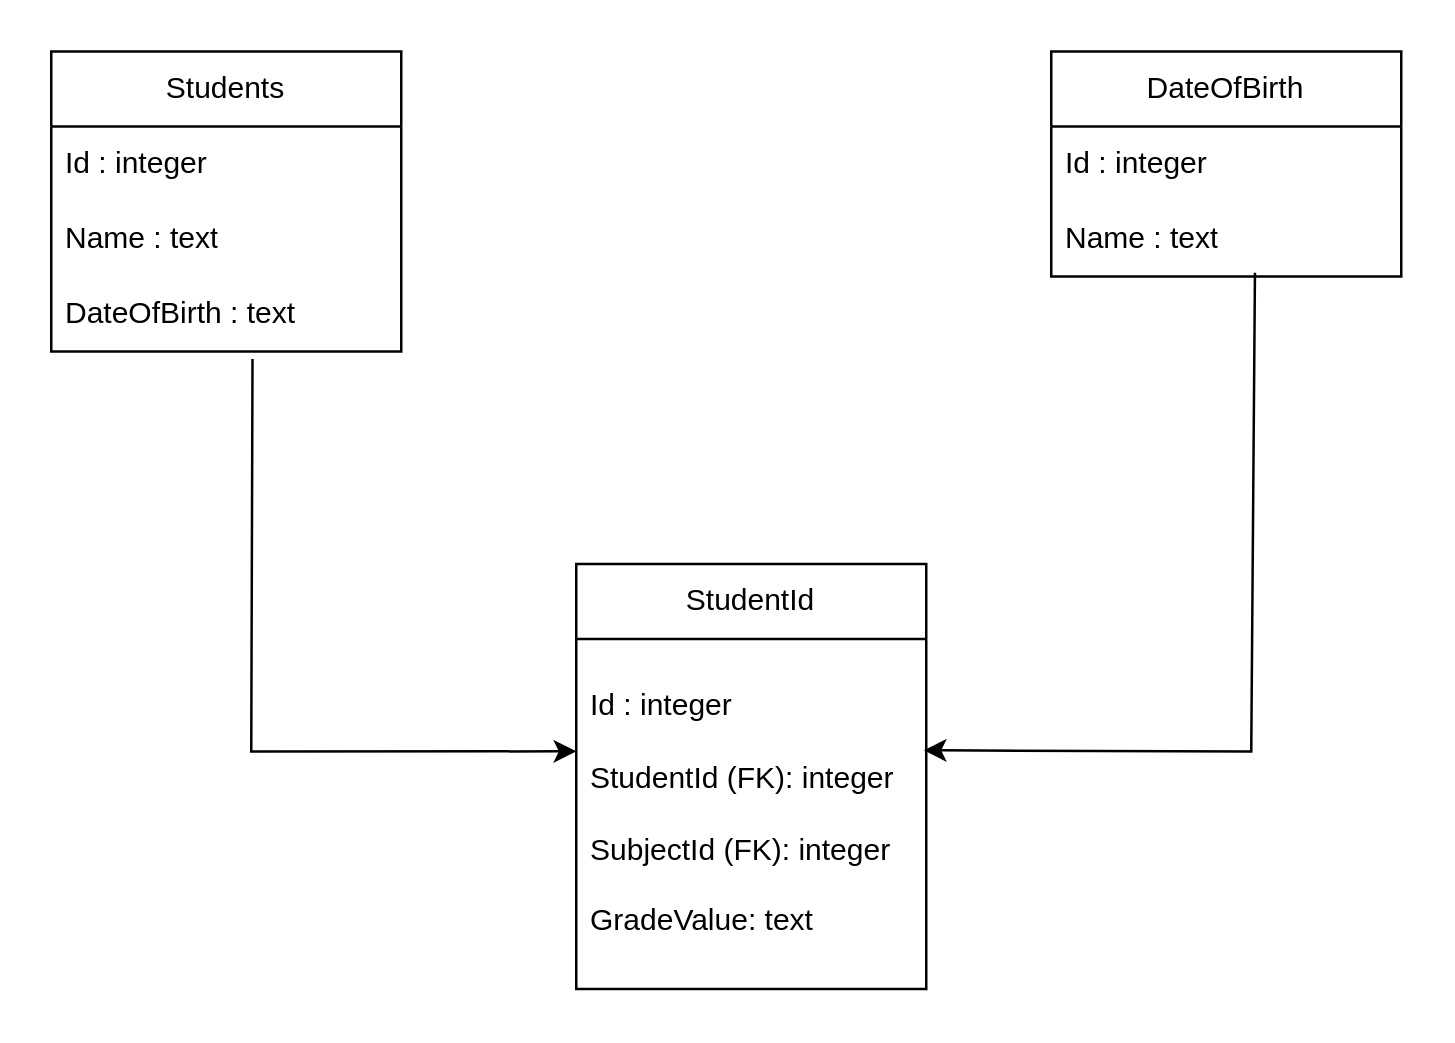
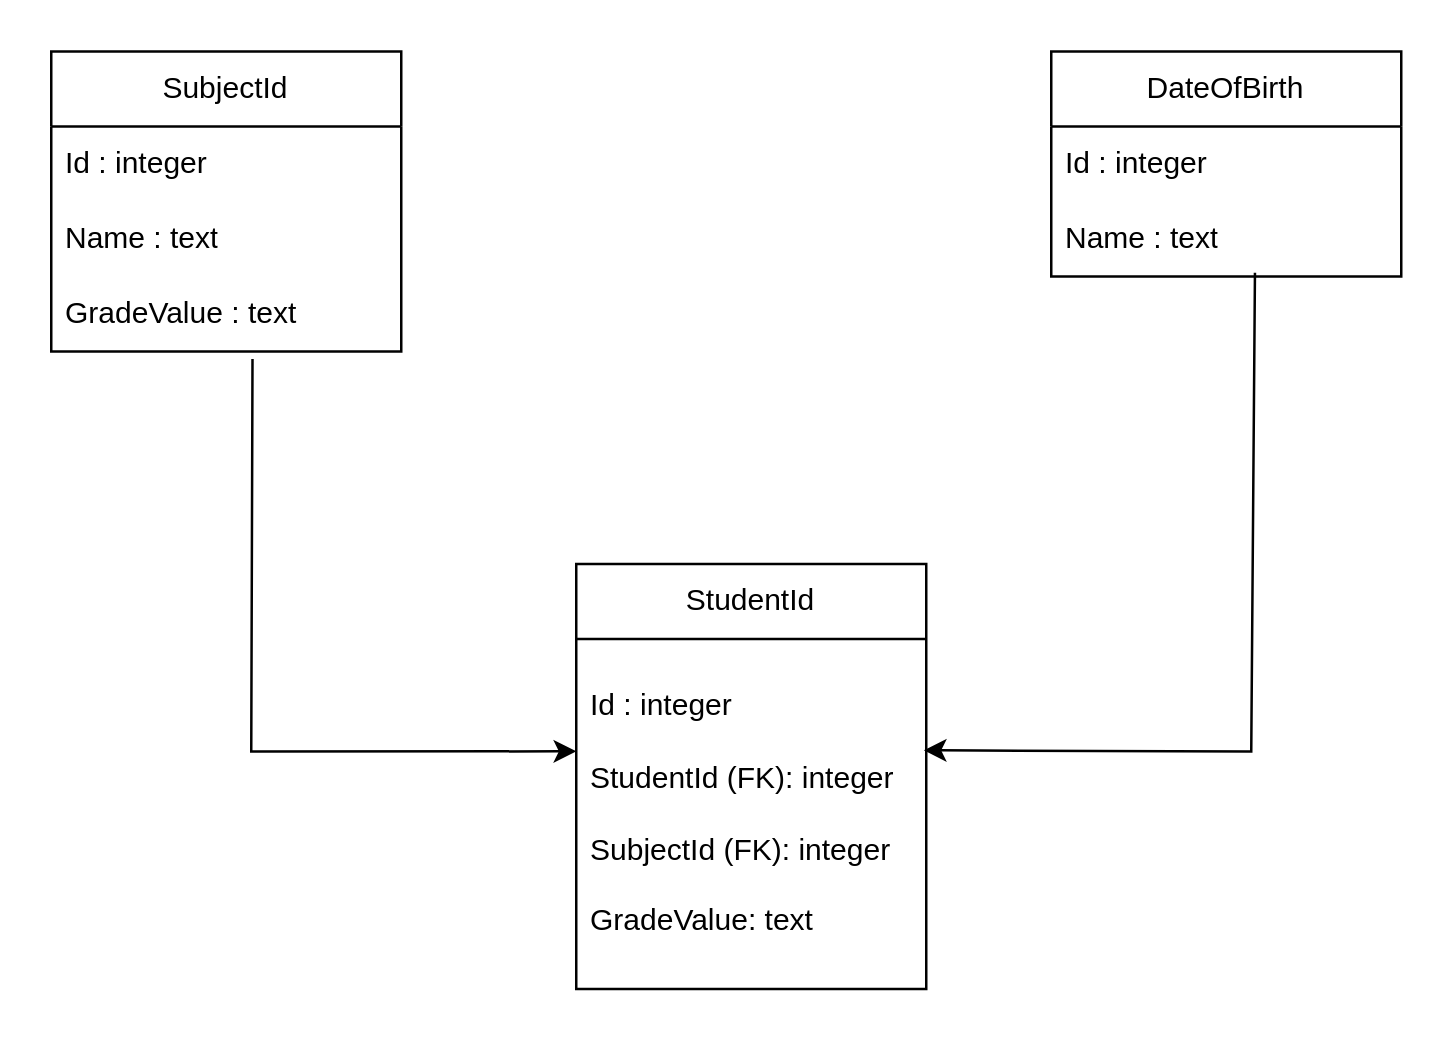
(226, 89) -> (226, 89)
(202, 314) -> (193, 314)
